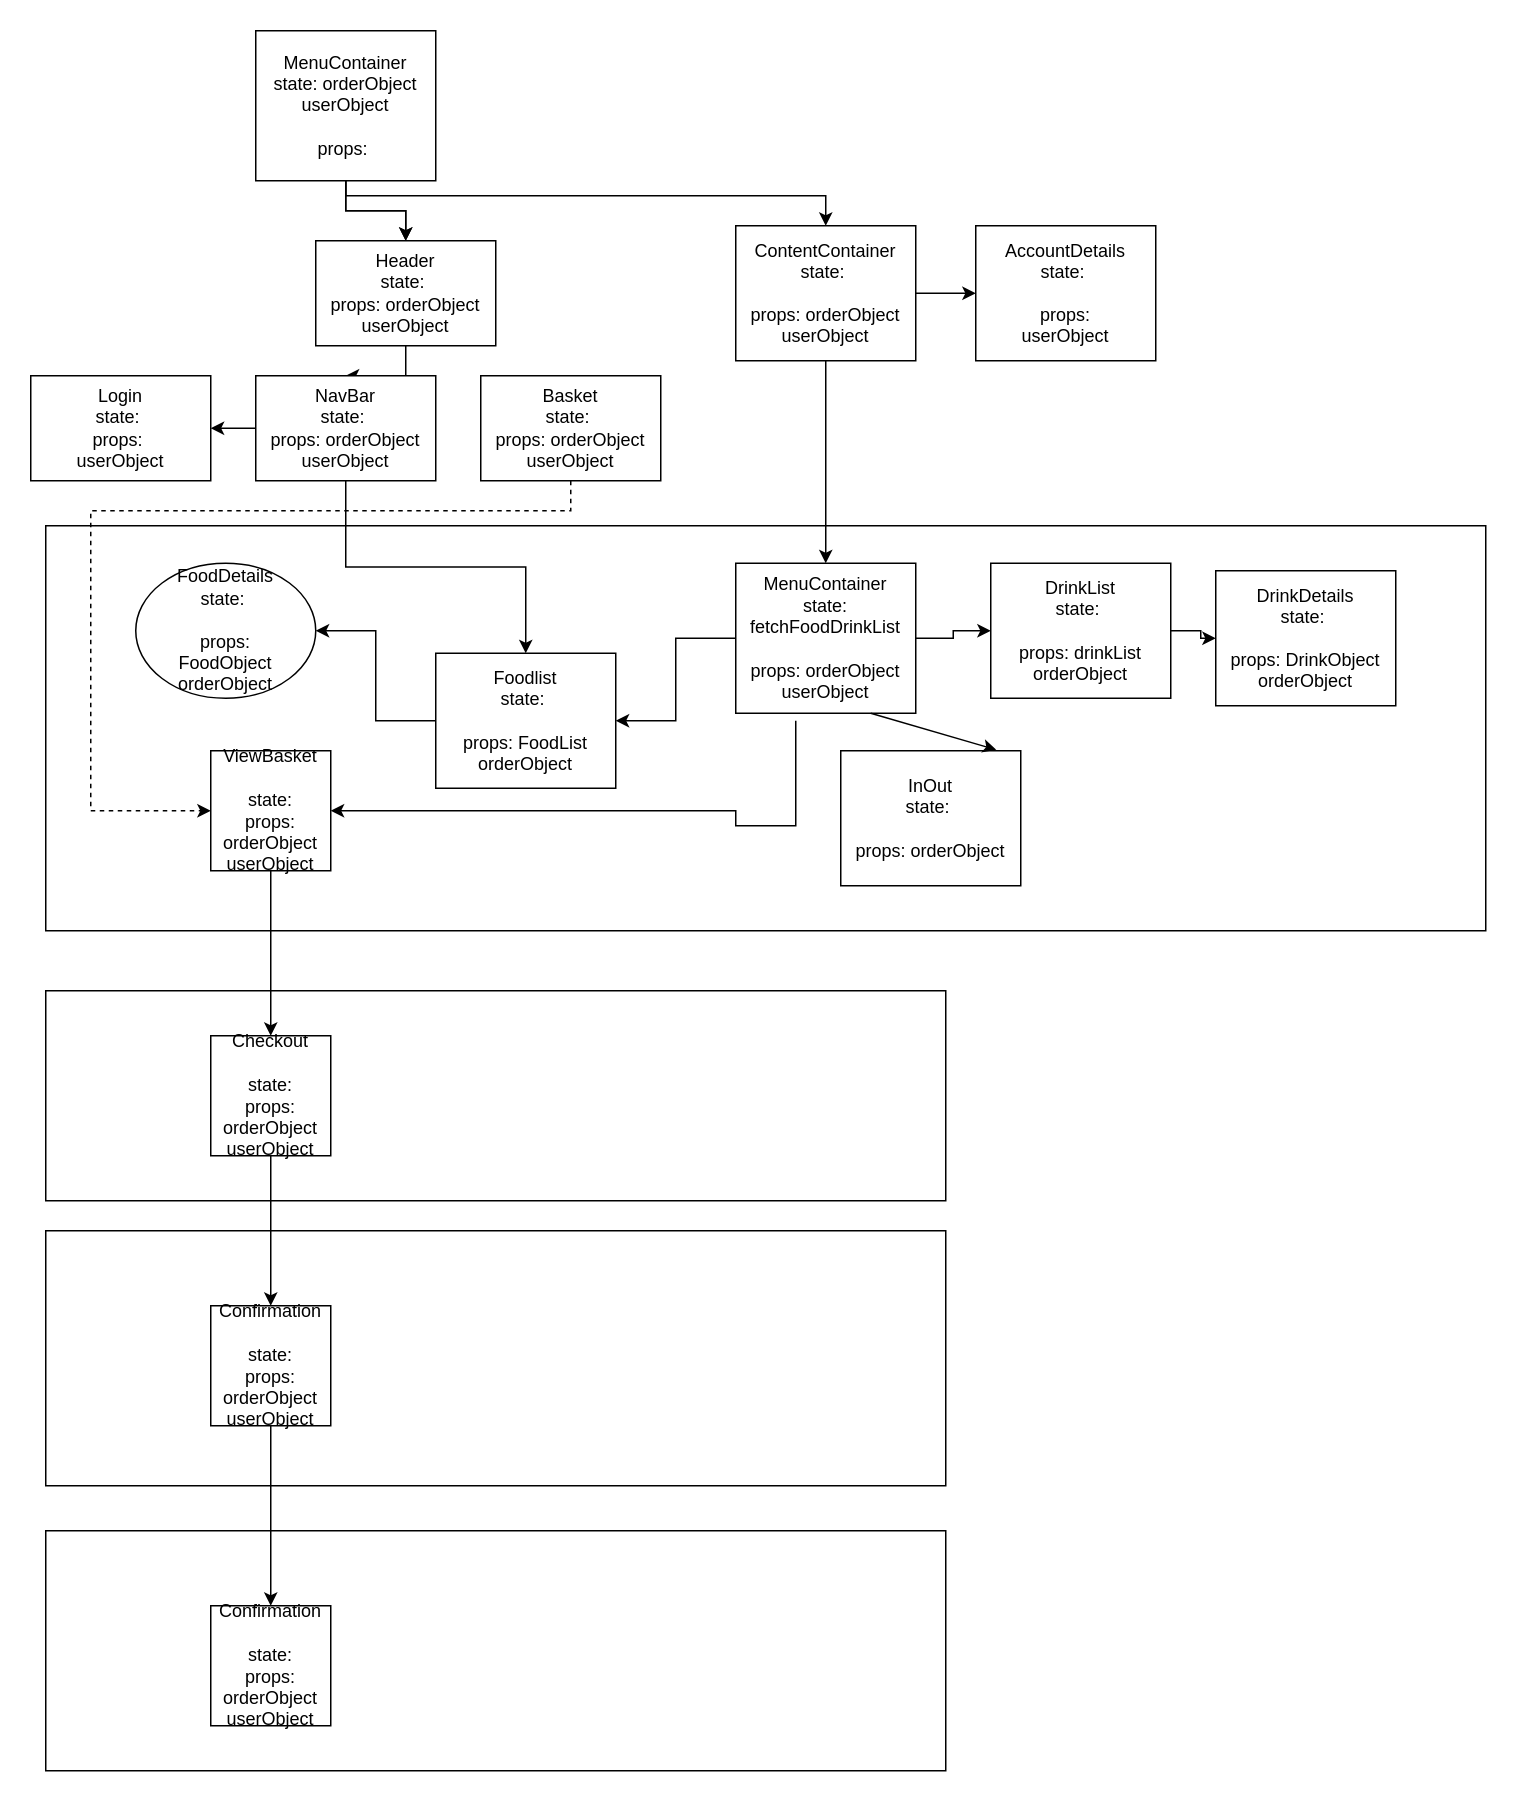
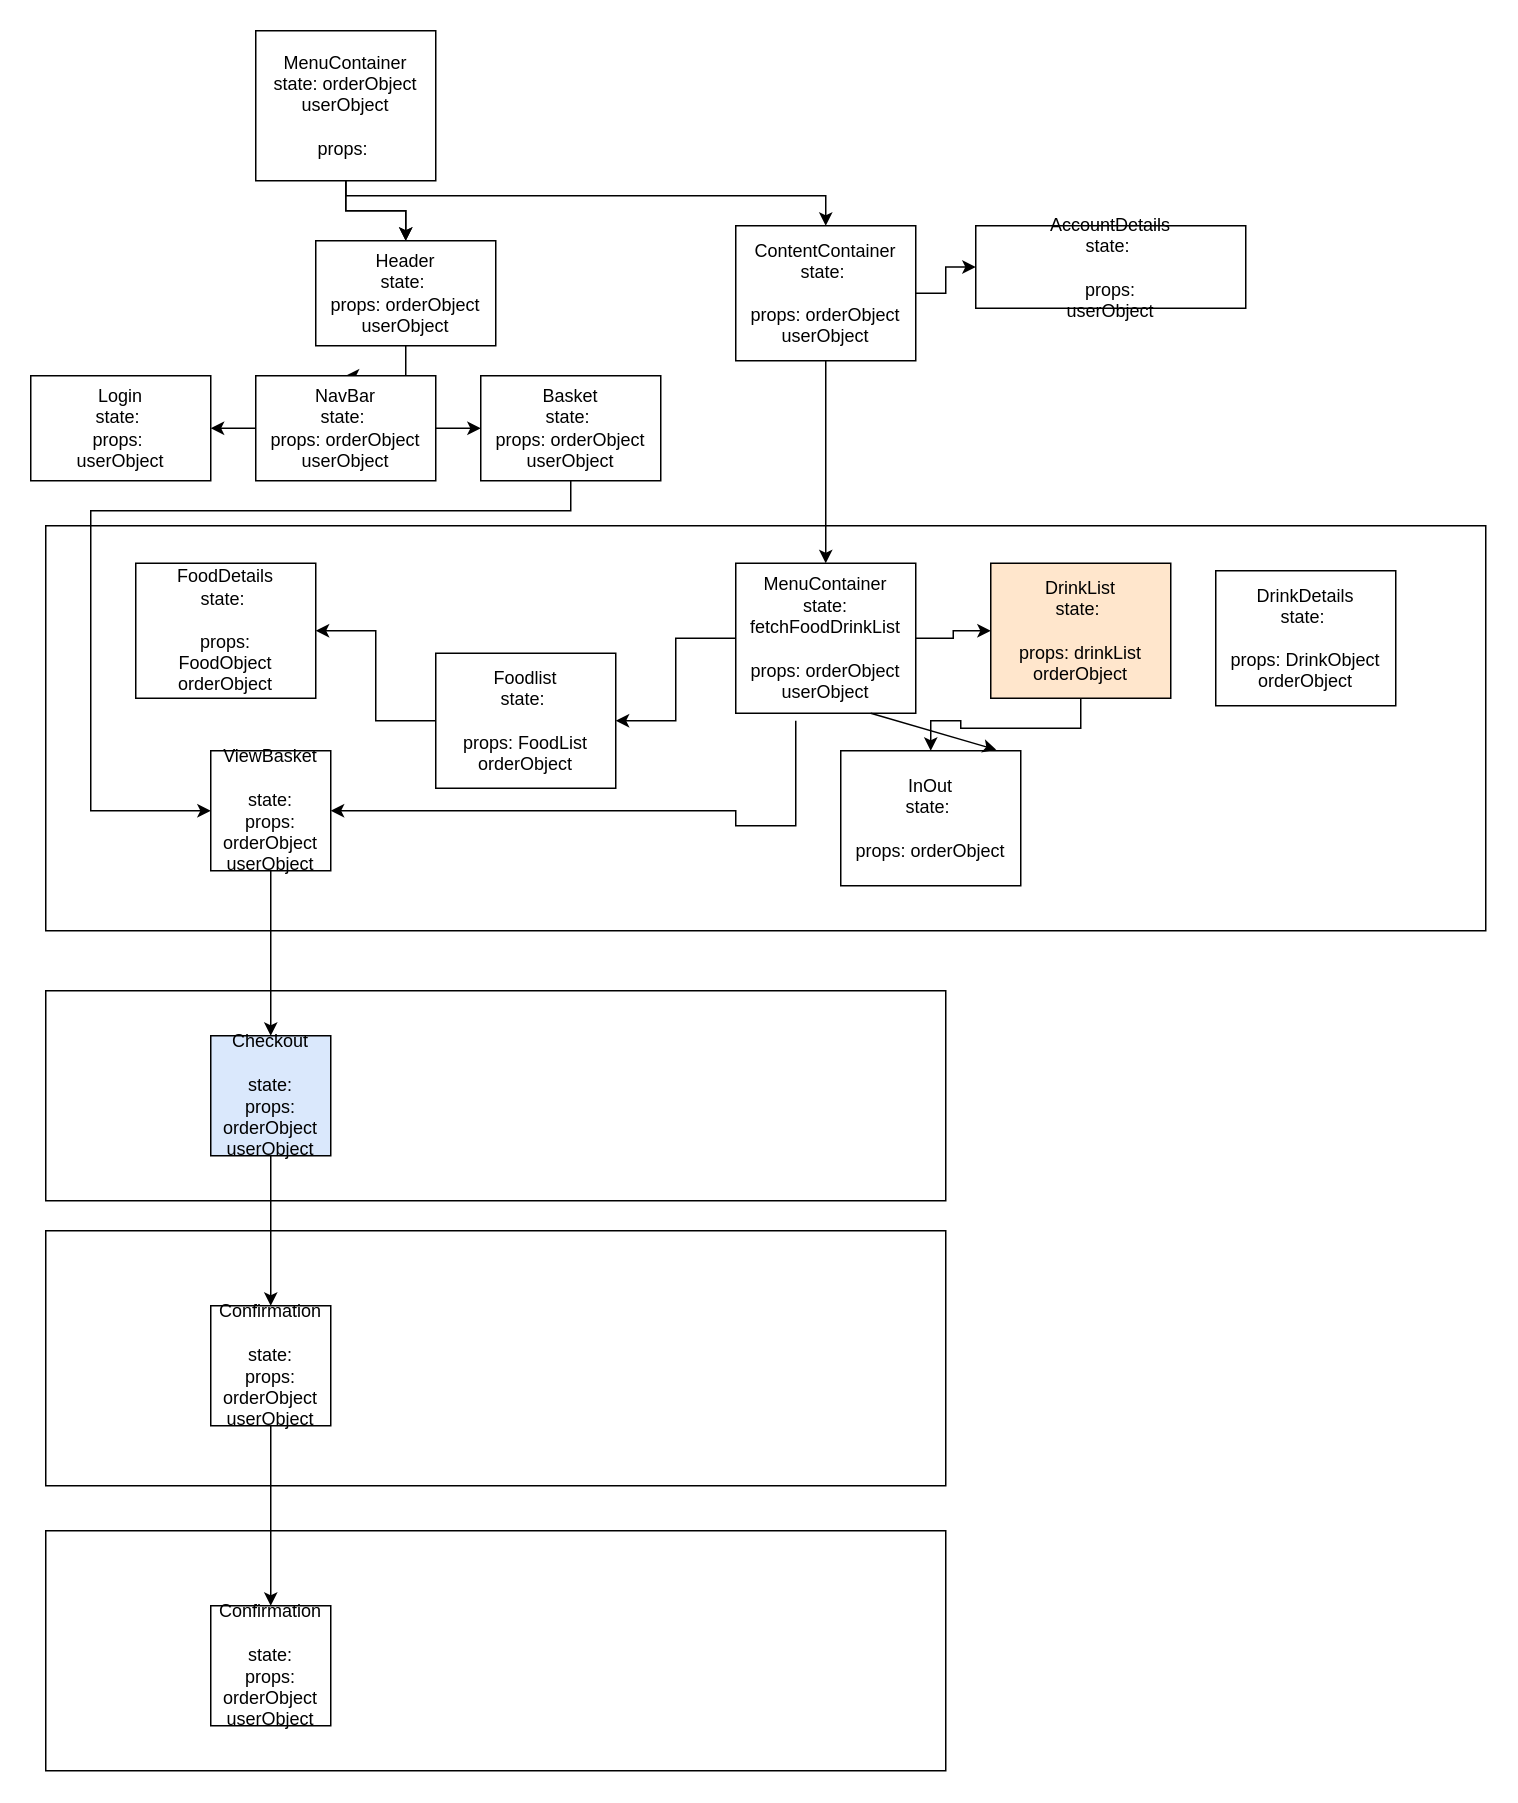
(1066, 293) -> (1111, 267)
(141, 511) -> (141, 511)
(431, 567) -> (464, 428)
(226, 631) -> (226, 631)
(1081, 631) -> (1081, 631)
(1192, 631) -> (1008, 728)
(271, 1096) -> (271, 1096)
